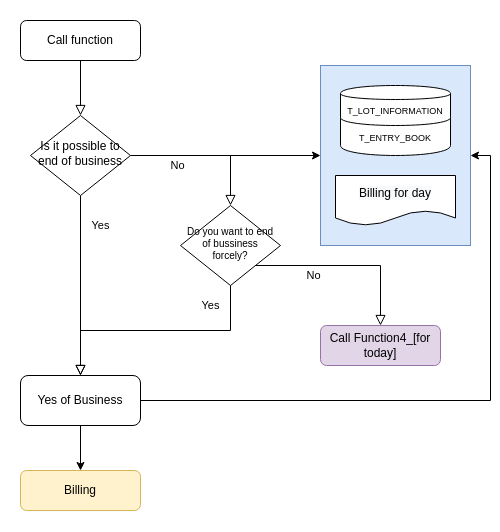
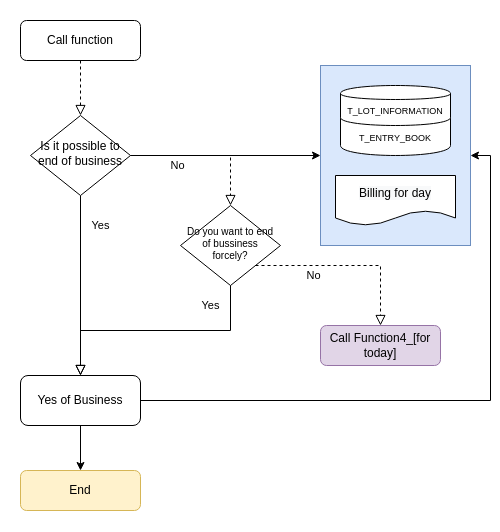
(81, 83) -> (81, 83)
(231, 176) -> (231, 176)
(343, 266) -> (343, 266)
(81, 491) -> (81, 491)
